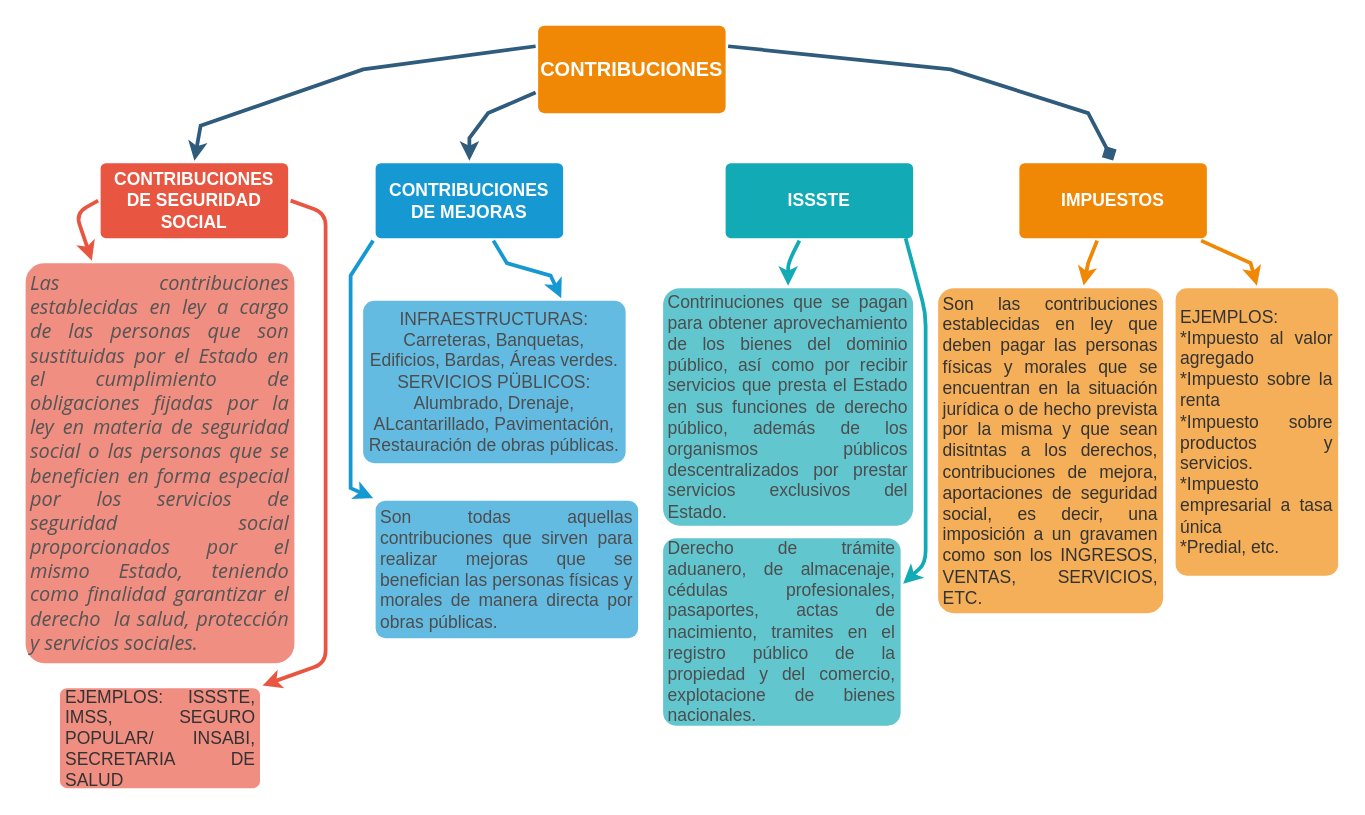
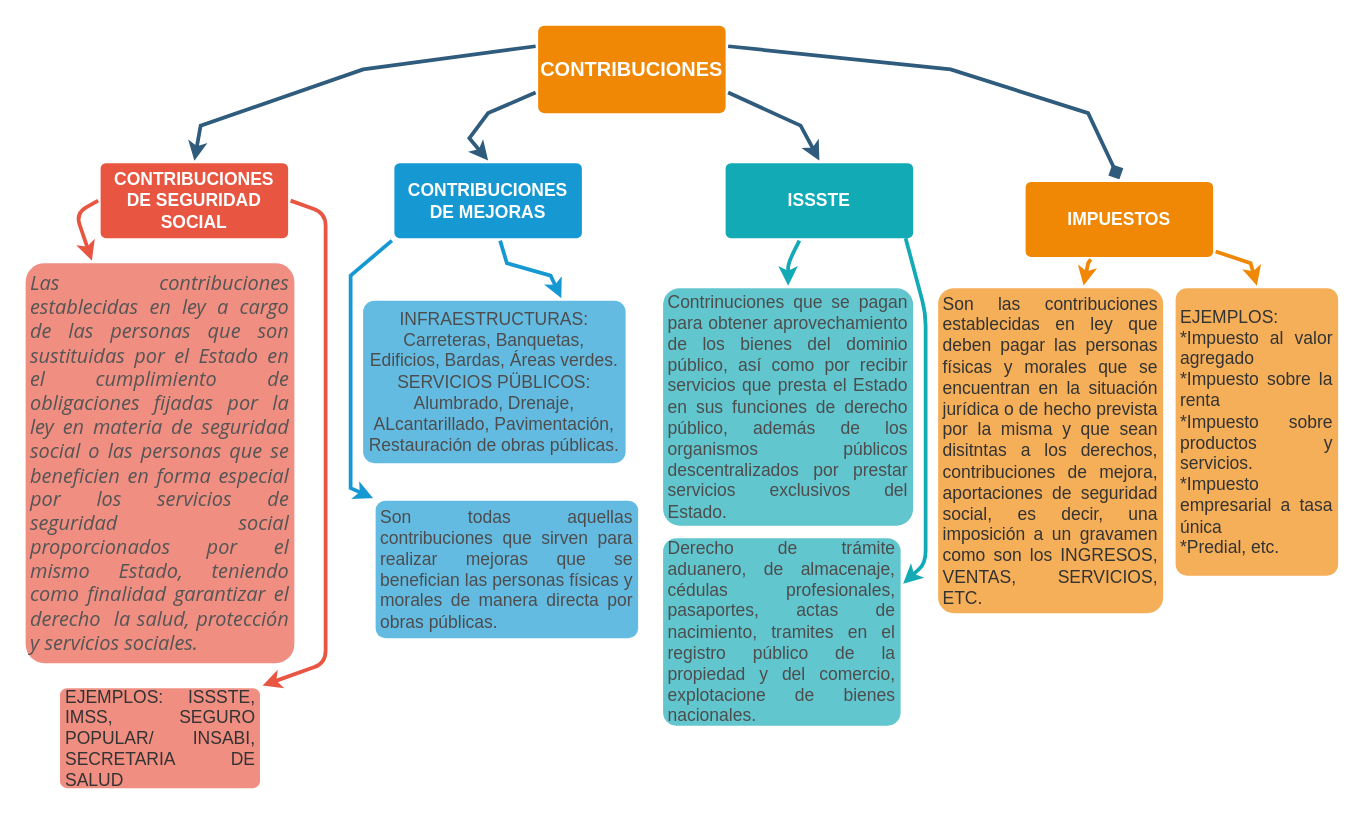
none -> (777, 115)
(469, 201) -> (488, 201)
(1113, 201) -> (1119, 219)
